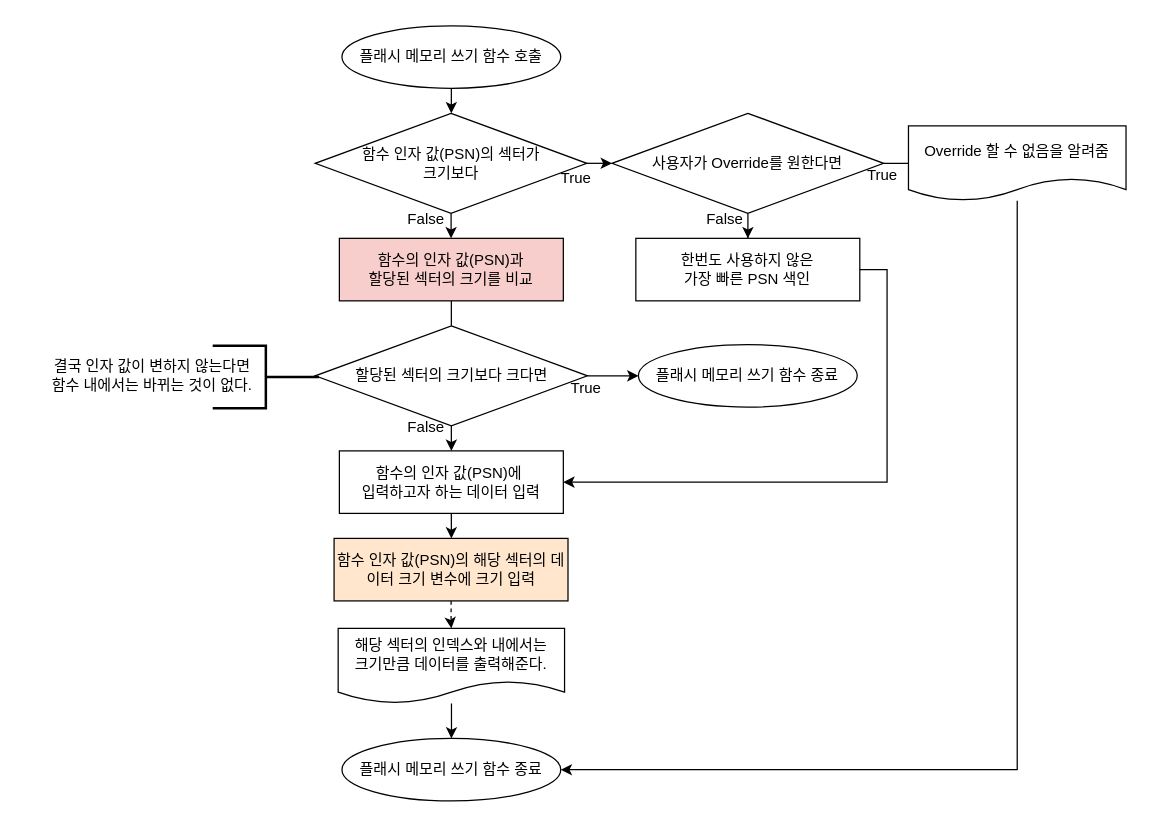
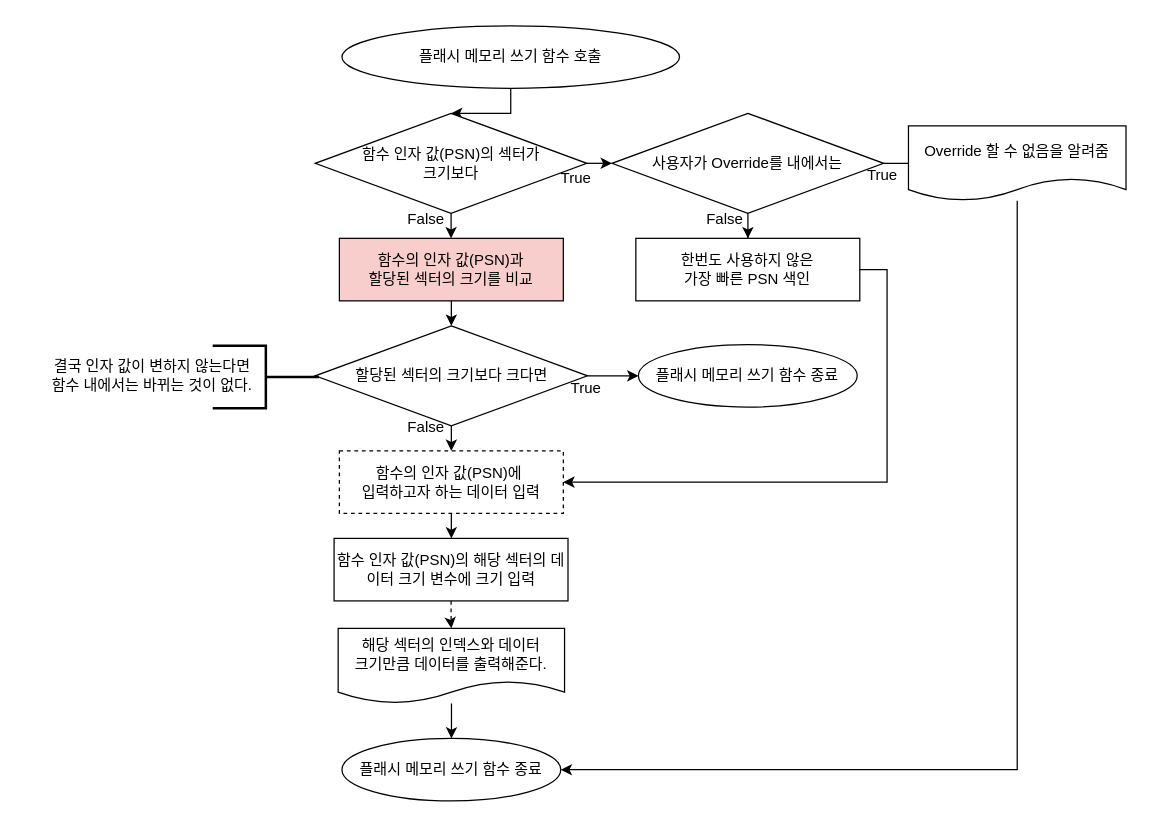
(451, 57) -> (511, 57)
(748, 163) -> (748, 163)
(451, 319) -> (451, 316)
(451, 482) -> (451, 482)
(451, 569) -> (451, 569)
(451, 654) -> (451, 654)
